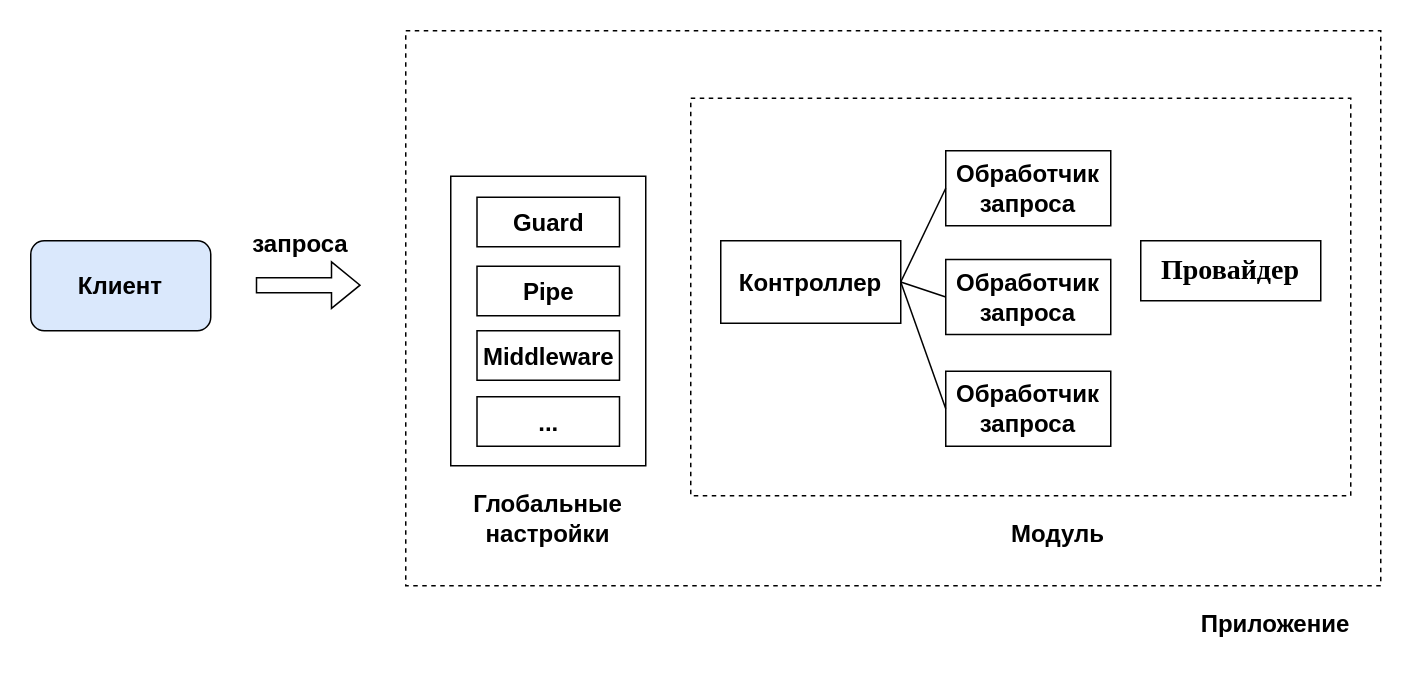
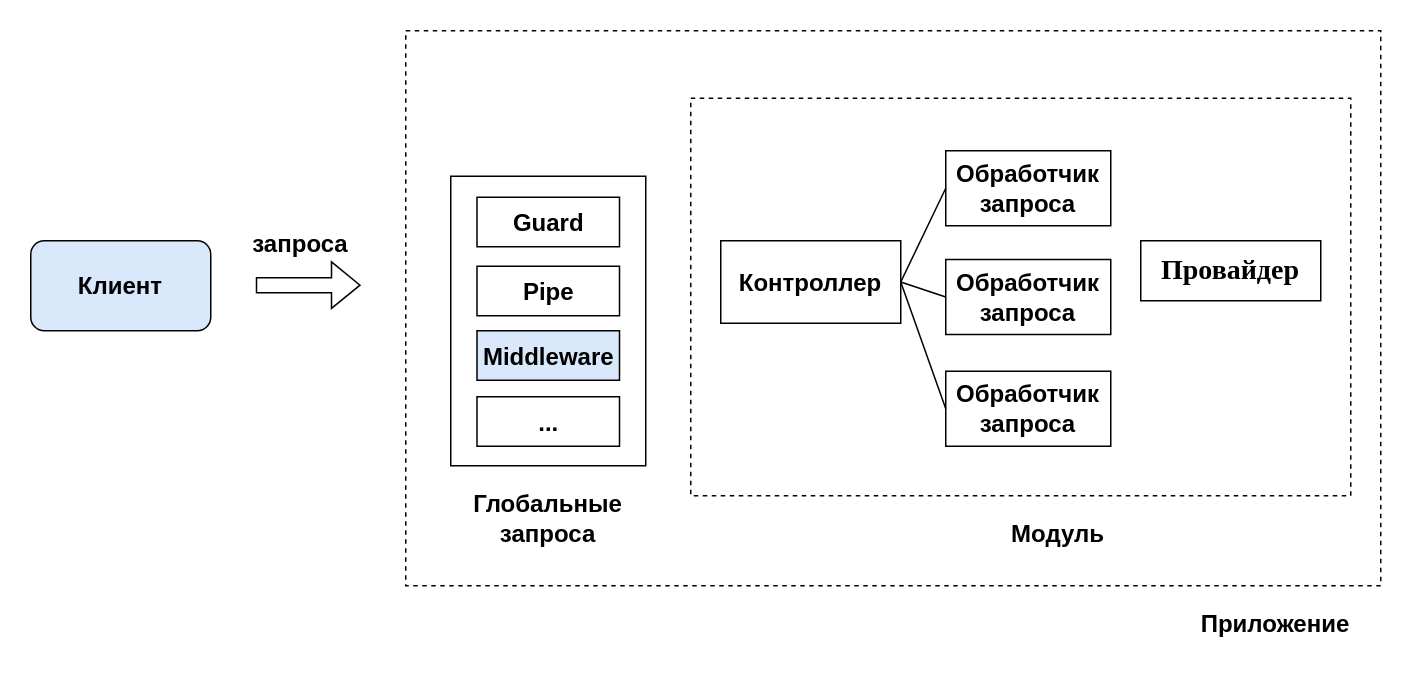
(548, 356) -> (548, 356)
(548, 518) -> (548, 518)
